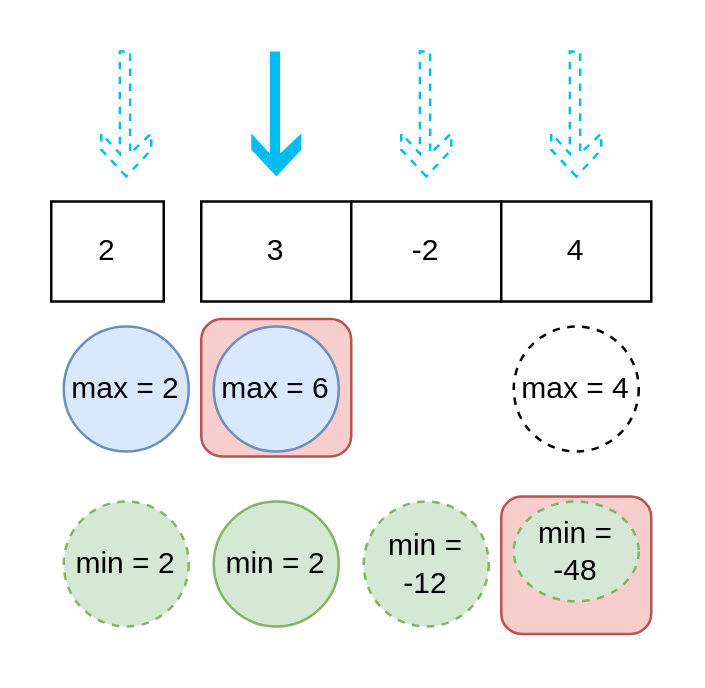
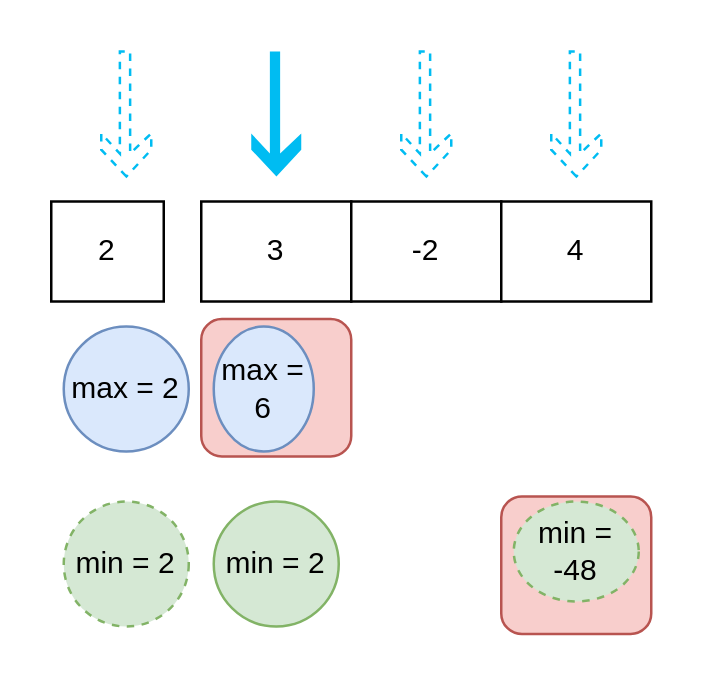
(276, 389) -> (264, 389)
(576, 389) -> none
(426, 564) -> none
